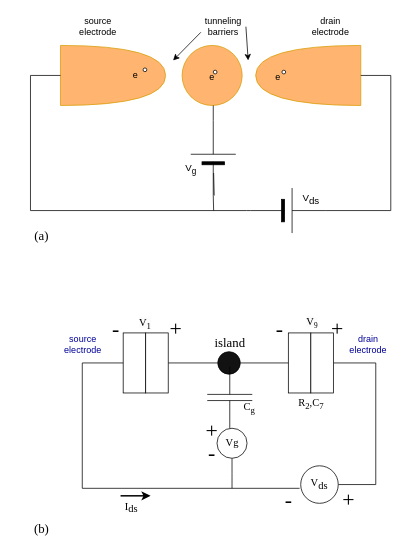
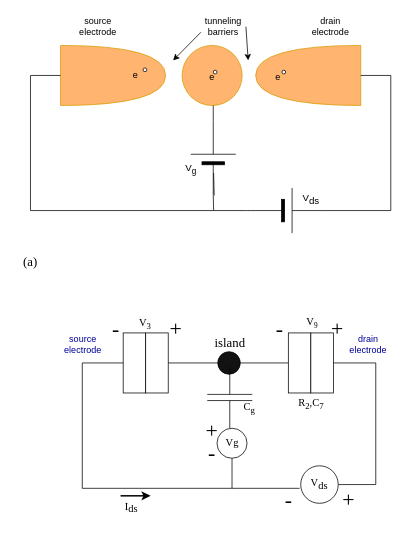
(42, 237) -> (30, 263)
(144, 322) -> (144, 322)
(42, 529) -> none
